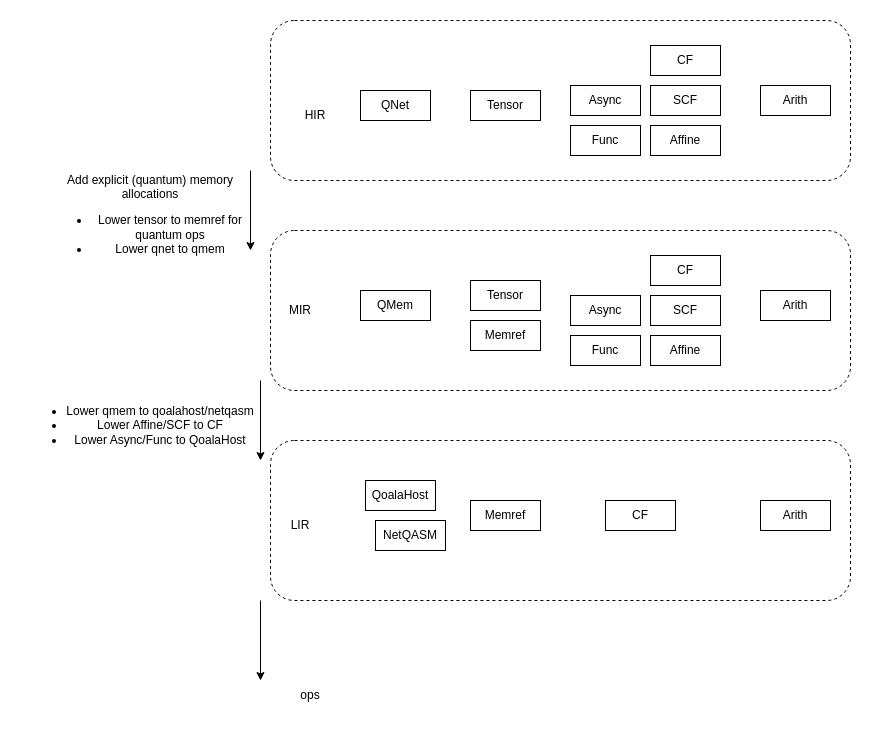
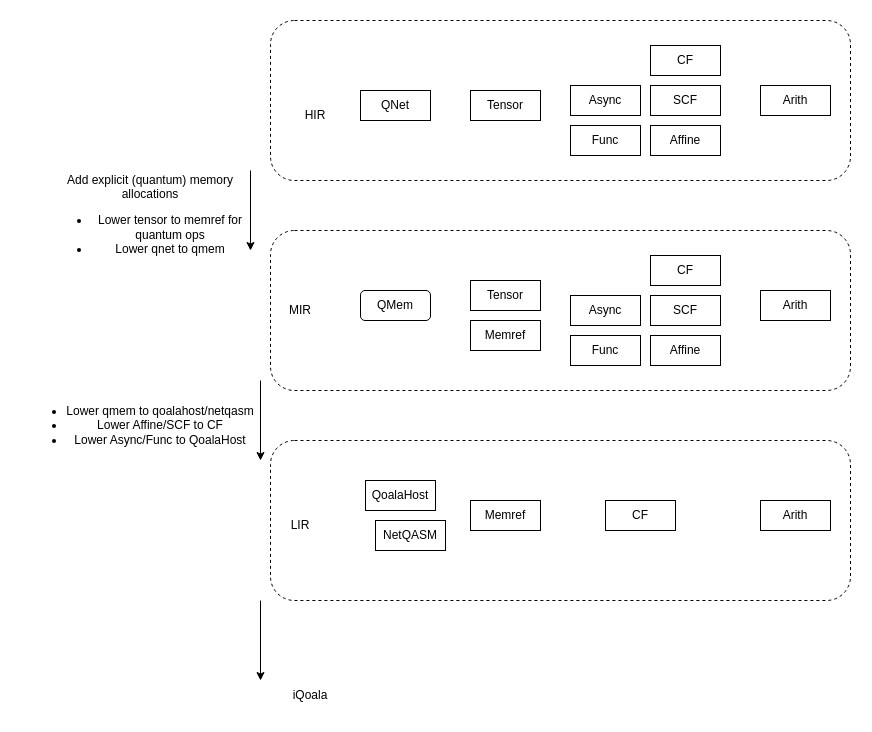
(396, 306) -> (396, 306)
(311, 696) -> (311, 696)
